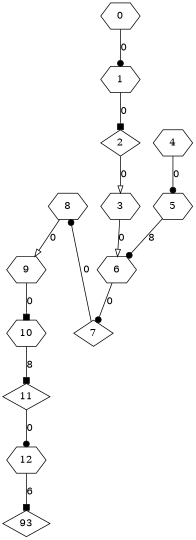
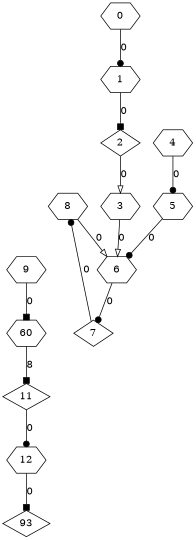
(49, 235) -> (90, 235)
(152, 238) -> (152, 238)
(26, 333) -> (26, 333)
(30, 492) -> (30, 492)
